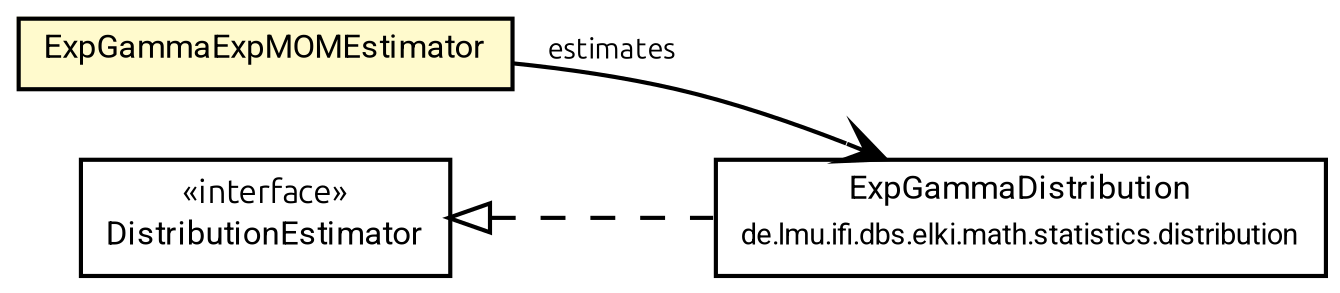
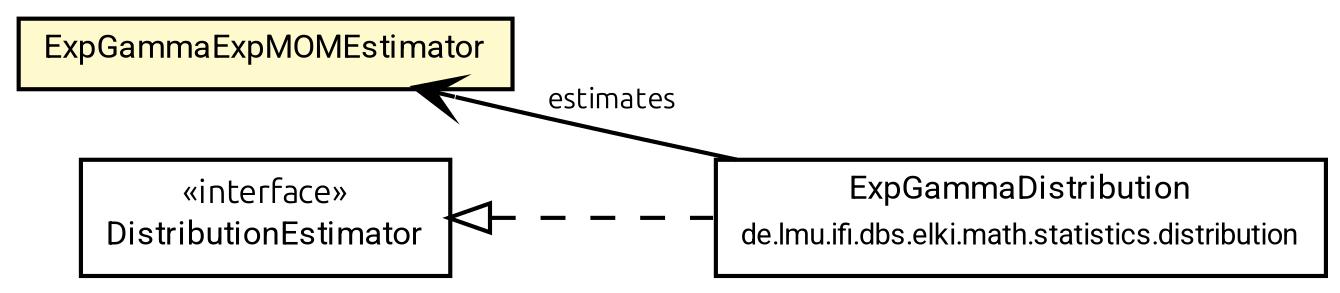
(682, 91) -> (596, 129)
